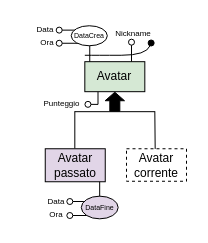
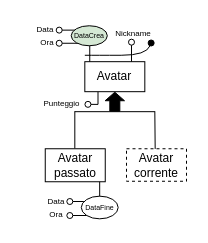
(89, 36) -> (89, 36)
(115, 77) -> (115, 77)
(75, 165) -> (75, 165)
(100, 207) -> (100, 207)
